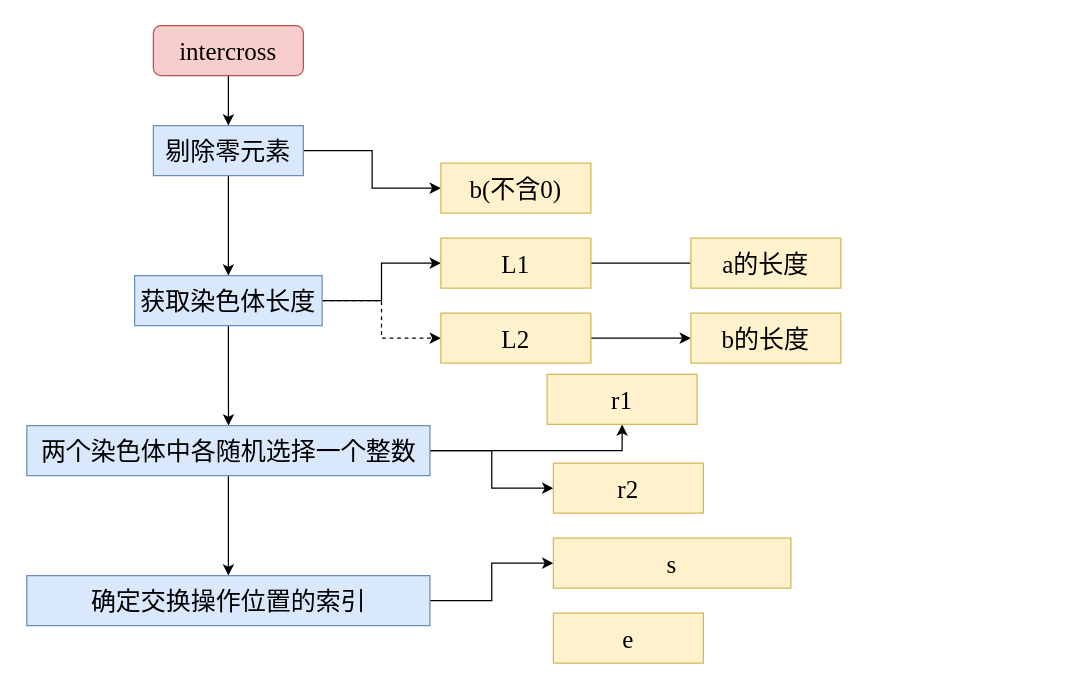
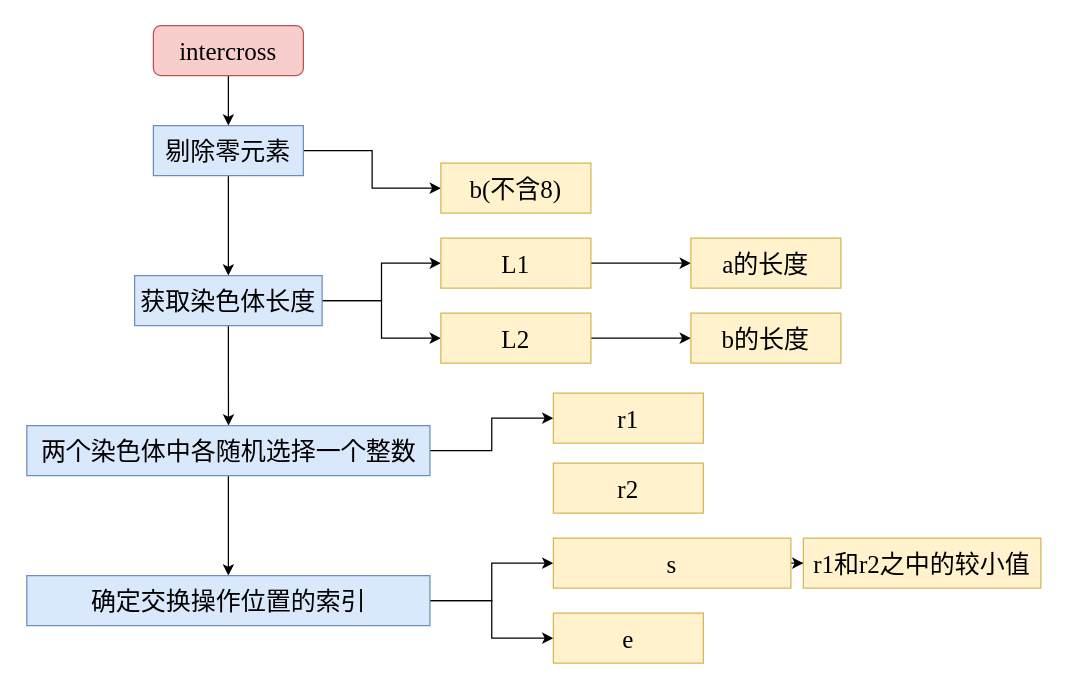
(516, 188) -> (516, 188)
(684, 263) -> (681, 263)
(389, 338) -> (389, 338)
(622, 399) -> (628, 418)
(501, 488) -> none
none -> (816, 563)
none -> (922, 563)
none -> (500, 638)
